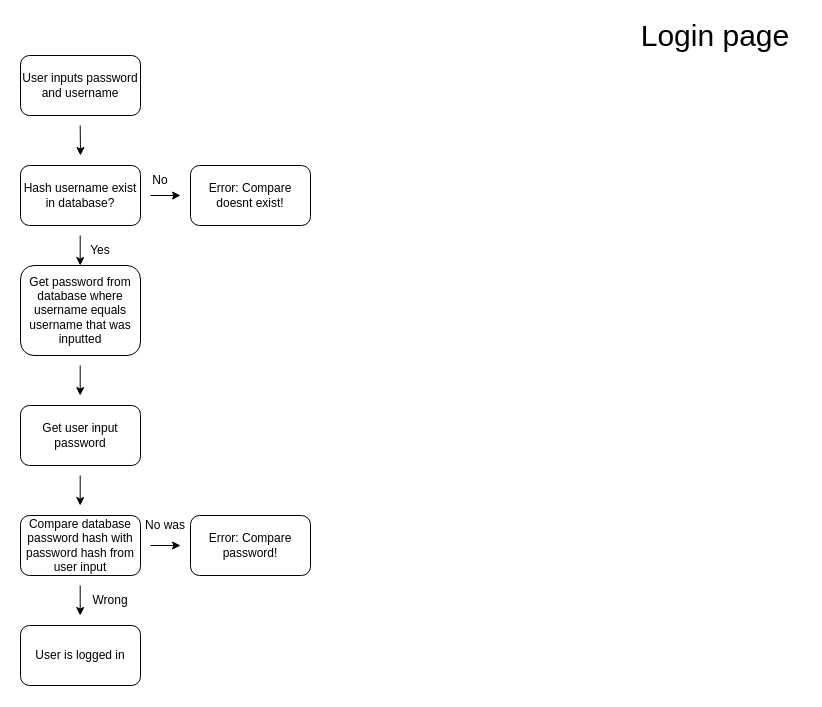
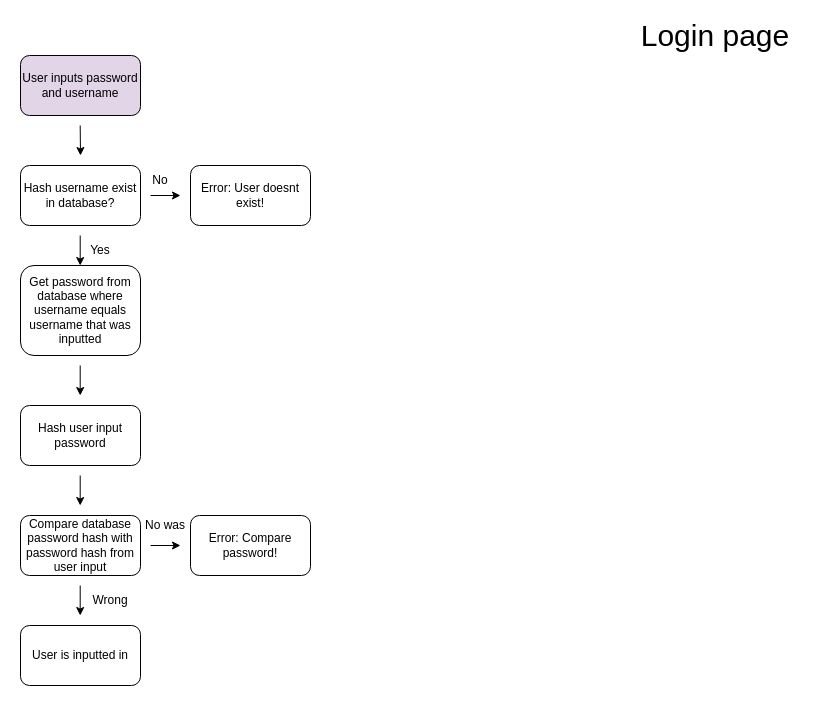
(81, 86) -> (81, 86)
(251, 196) -> (251, 196)
(81, 436) -> (81, 436)
(81, 656) -> (81, 656)
